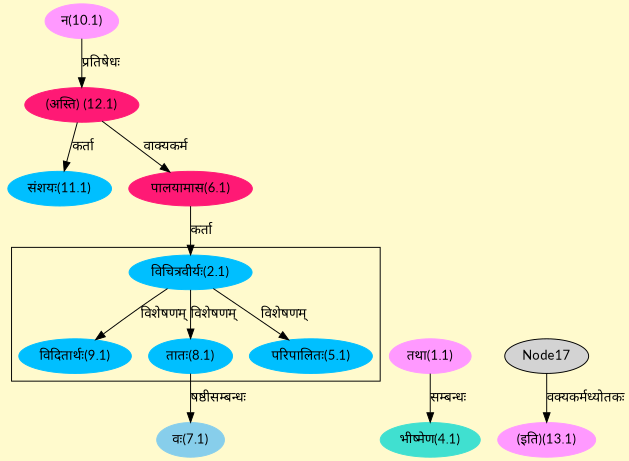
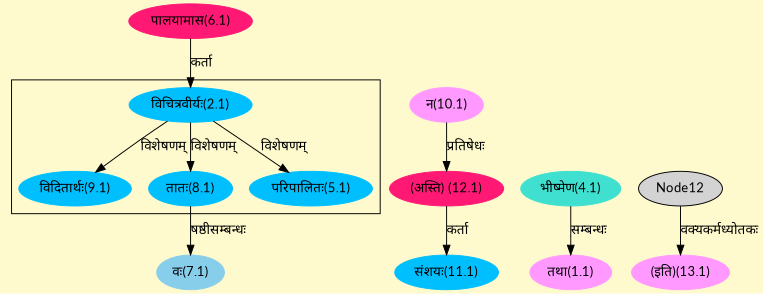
(132, 144) -> none
(547, 356) -> (680, 189)
(430, 393) -> (571, 226)
